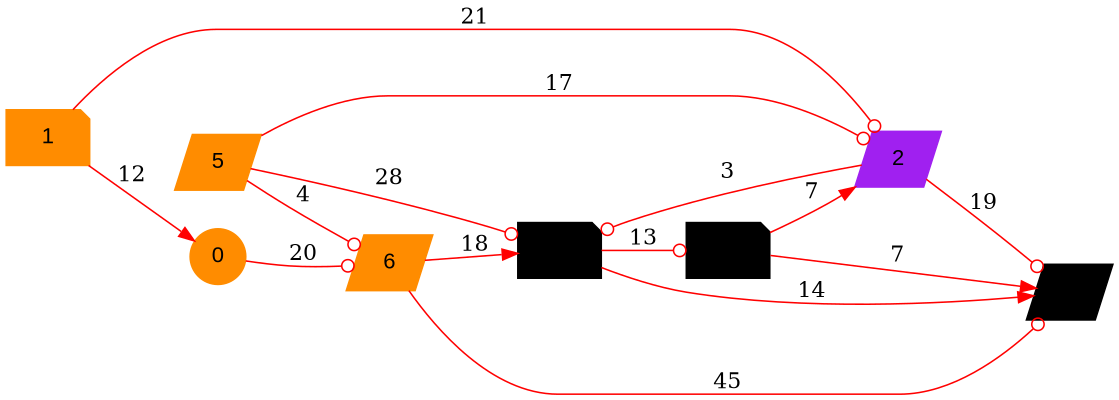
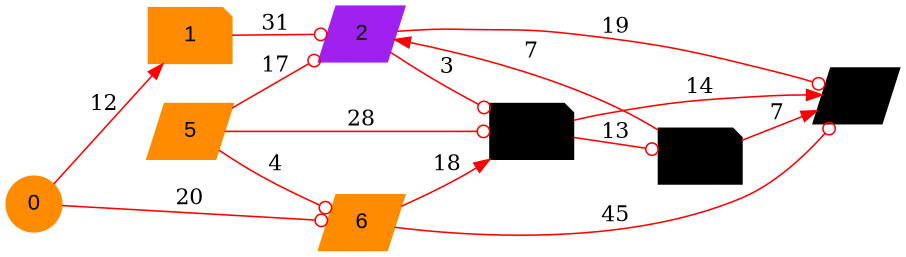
(475, 18) -> (276, 24)
(135, 199) -> (103, 130)
